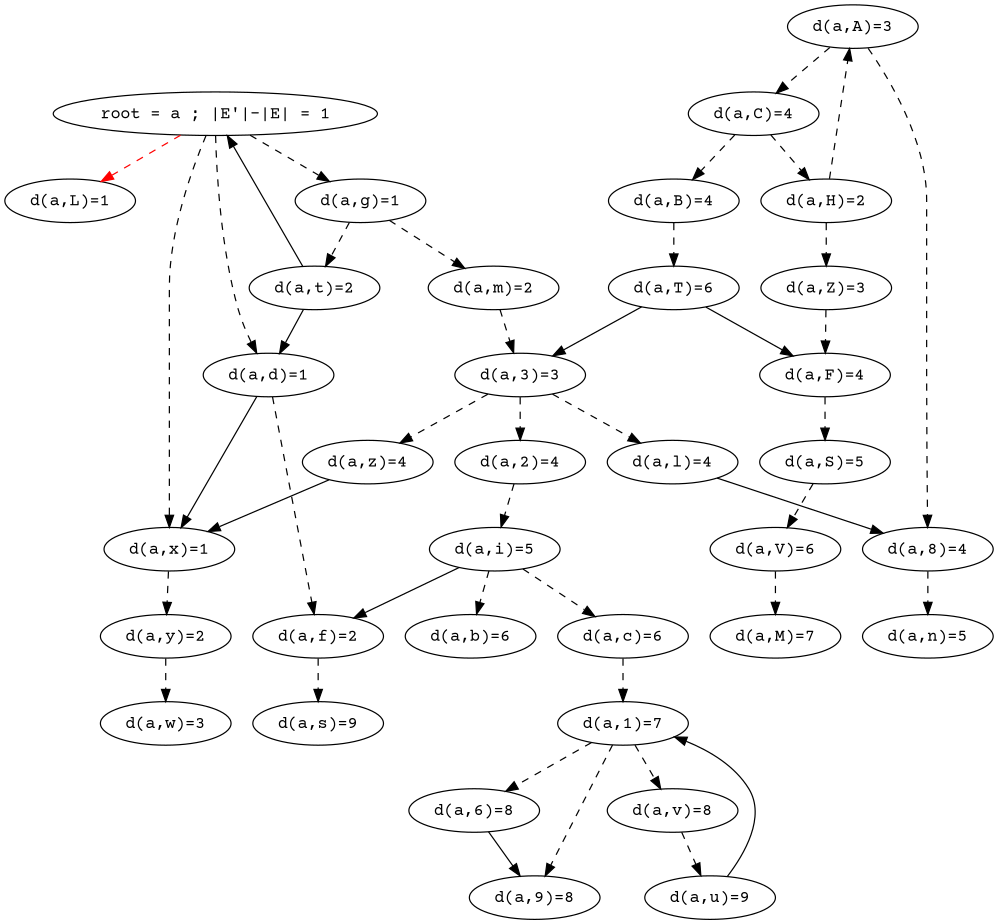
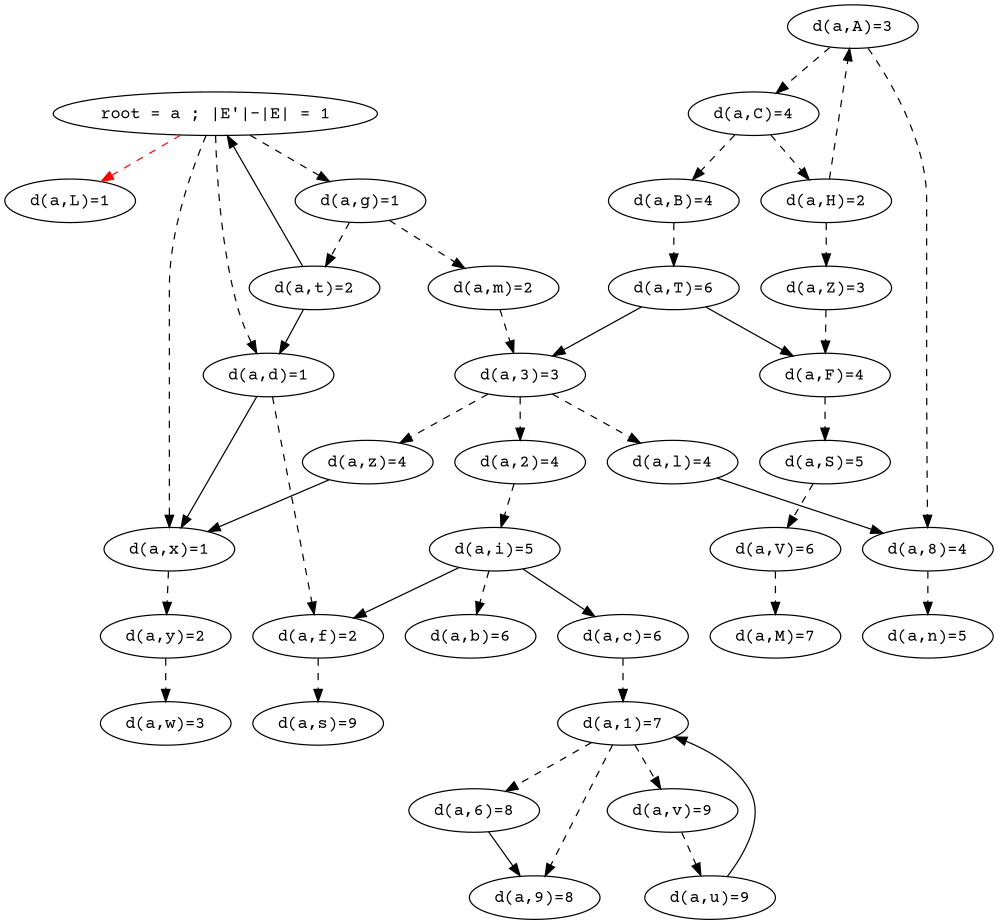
(554, 589) -> (554, 589)
(673, 811) -> (673, 811)
